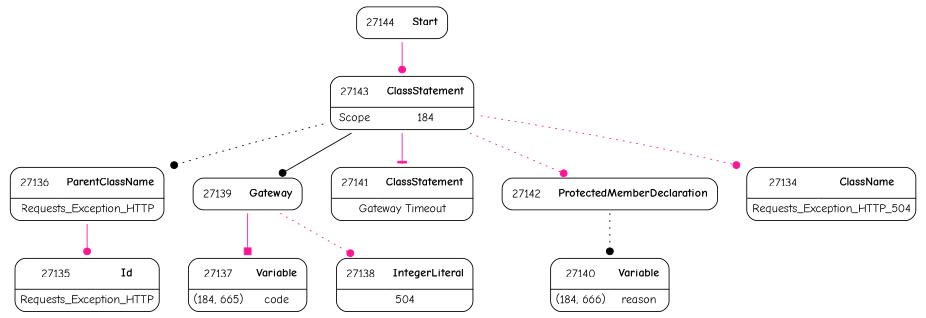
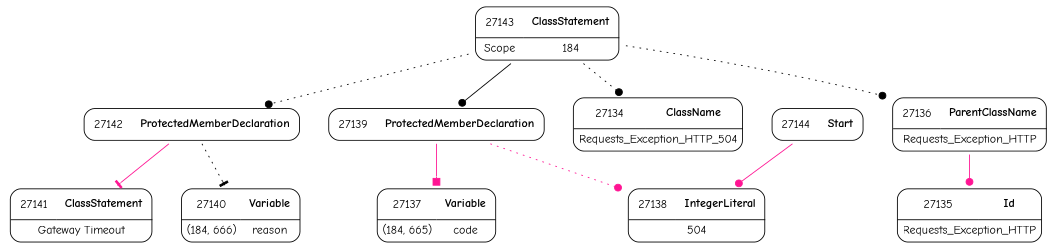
(402, 54) -> (767, 162)
(607, 138) -> (600, 77)
(402, 146) -> (145, 163)
(515, 152) -> (370, 79)
(271, 193) -> (460, 124)
(610, 230) -> (212, 163)
